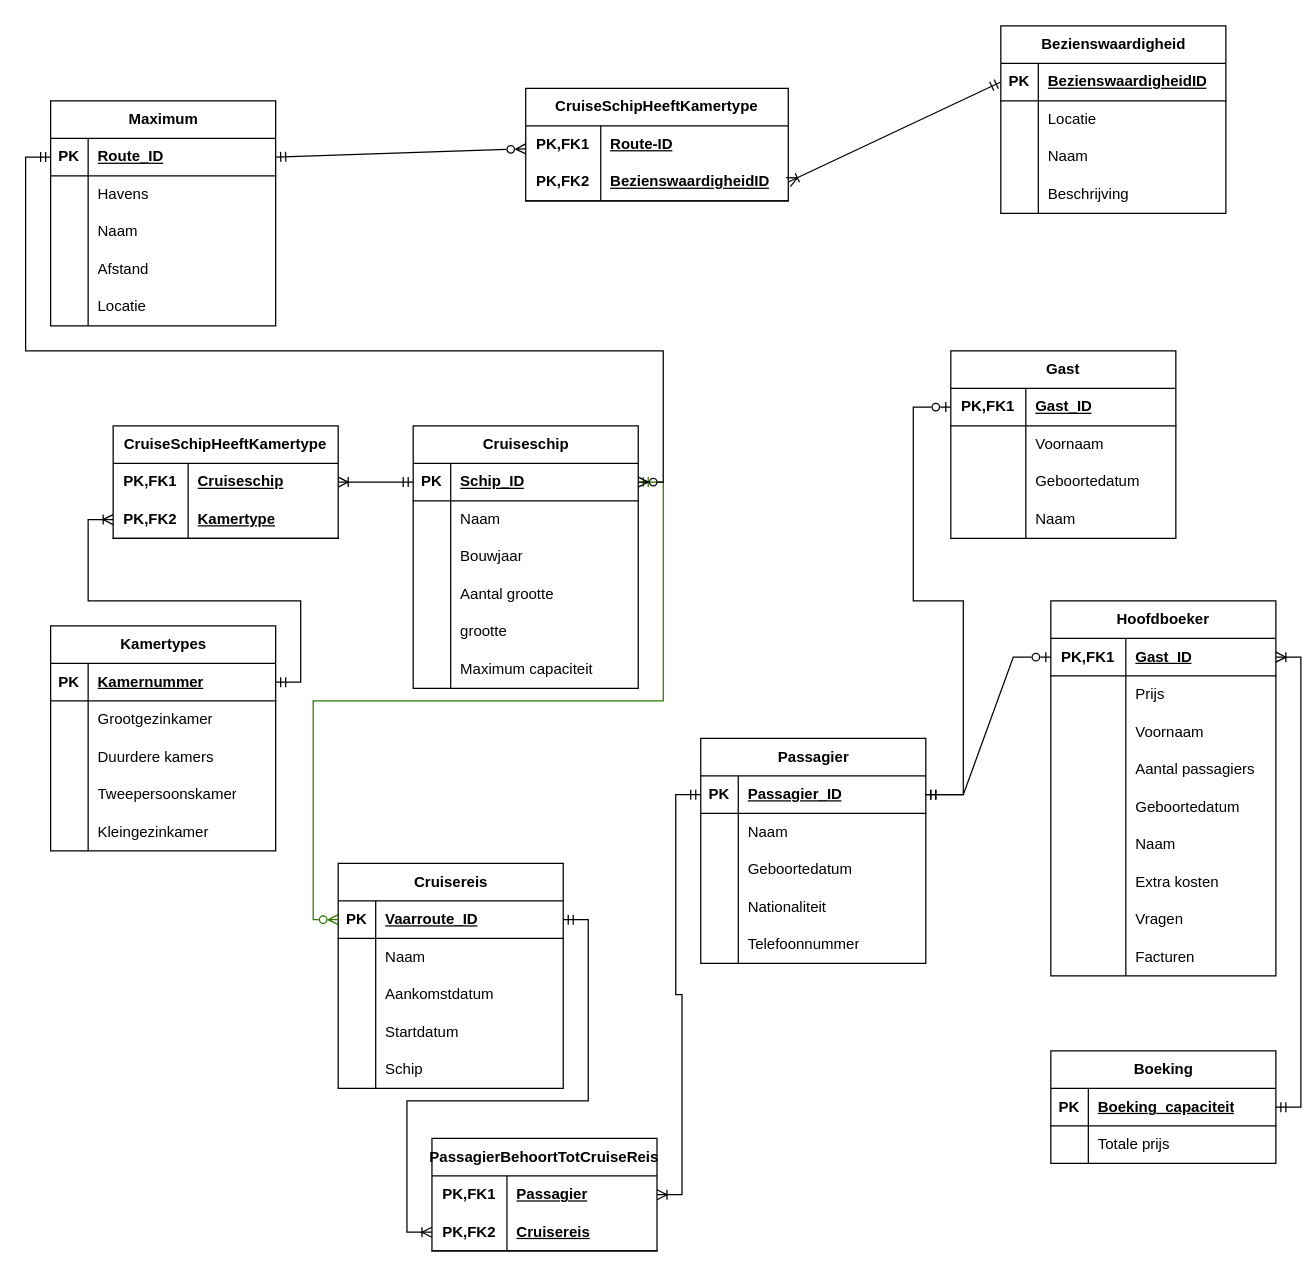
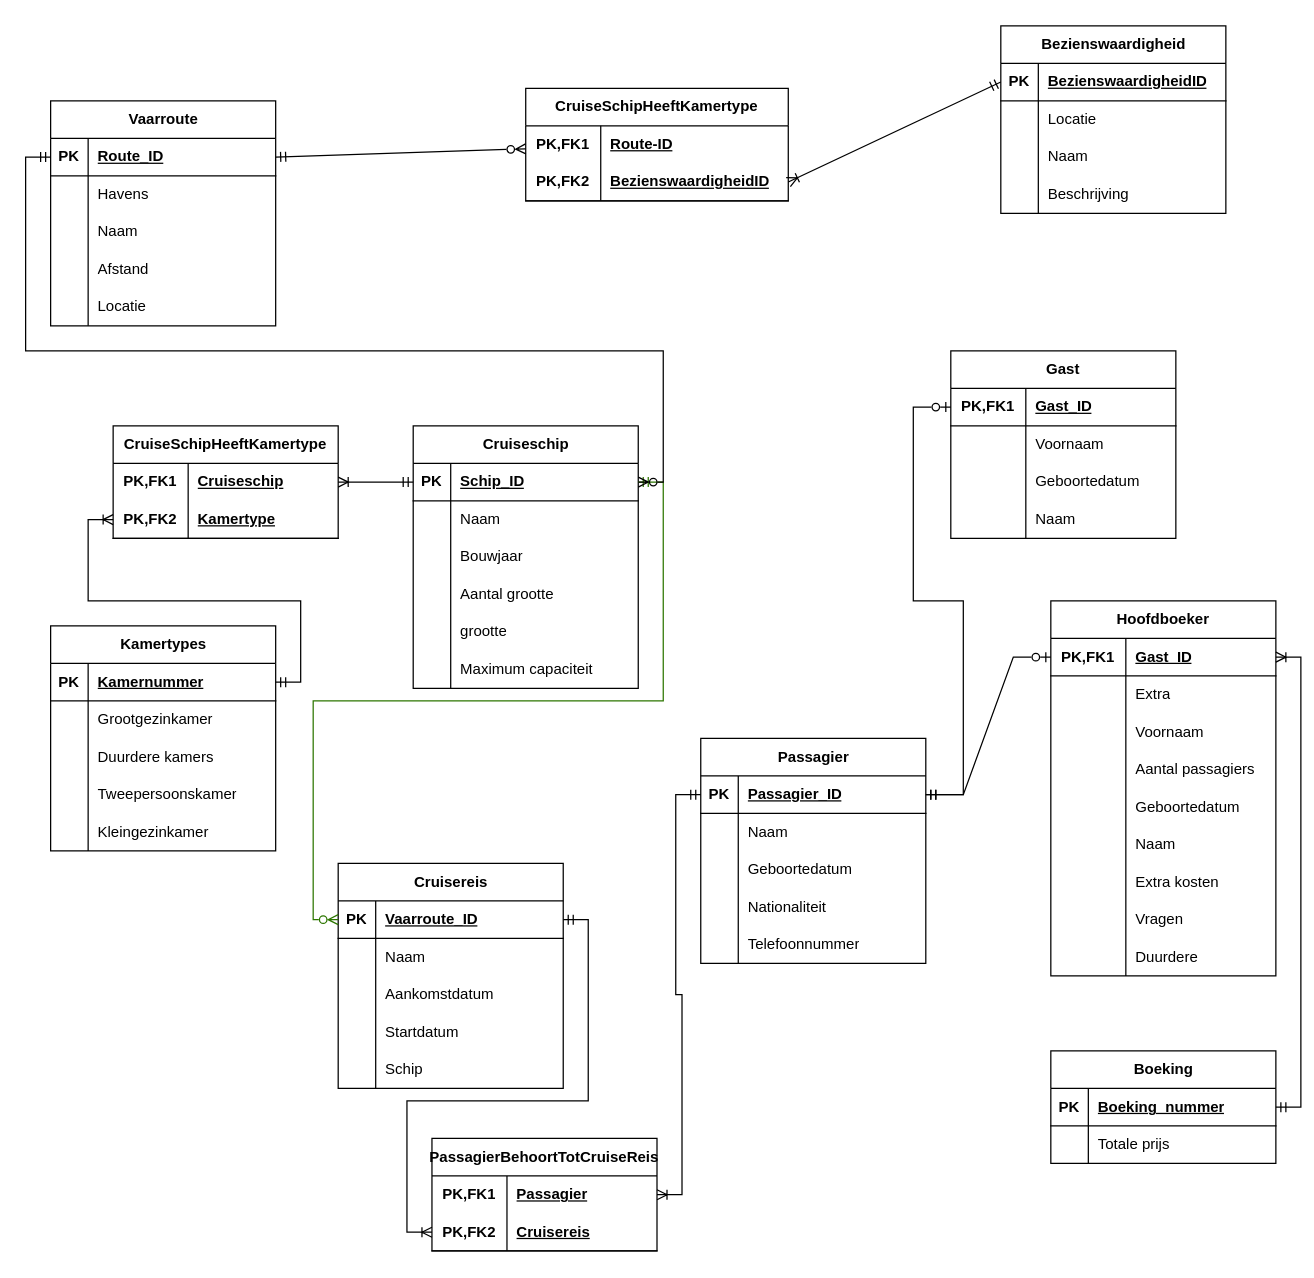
(164, 119) -> (164, 119)
(1155, 694) -> (1157, 694)
(1169, 957) -> (1169, 957)
(1168, 1107) -> (1155, 1107)
